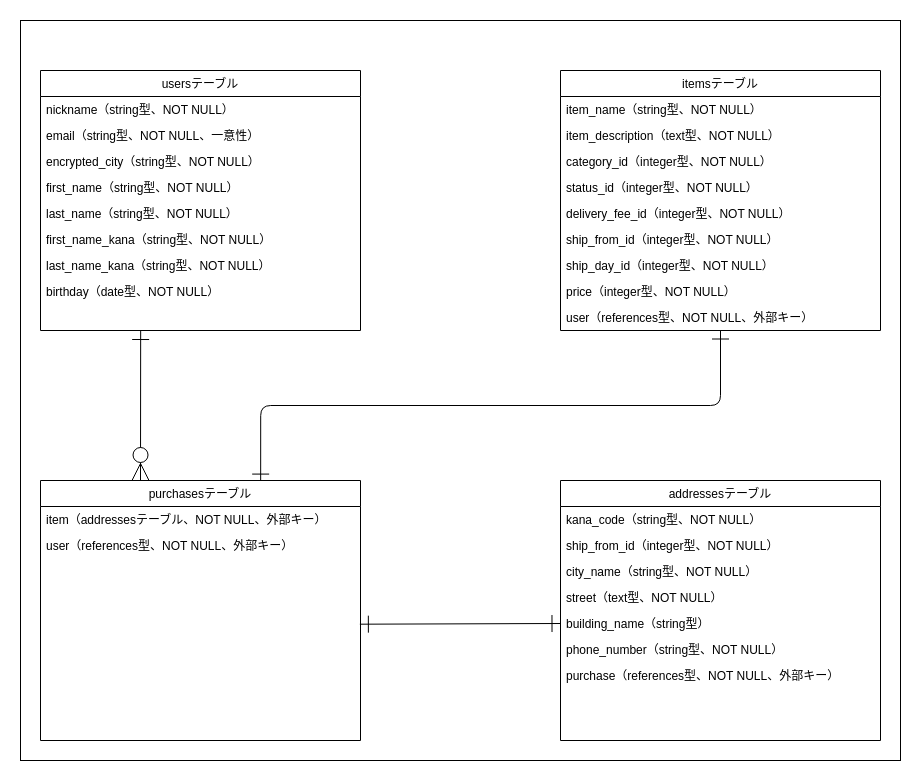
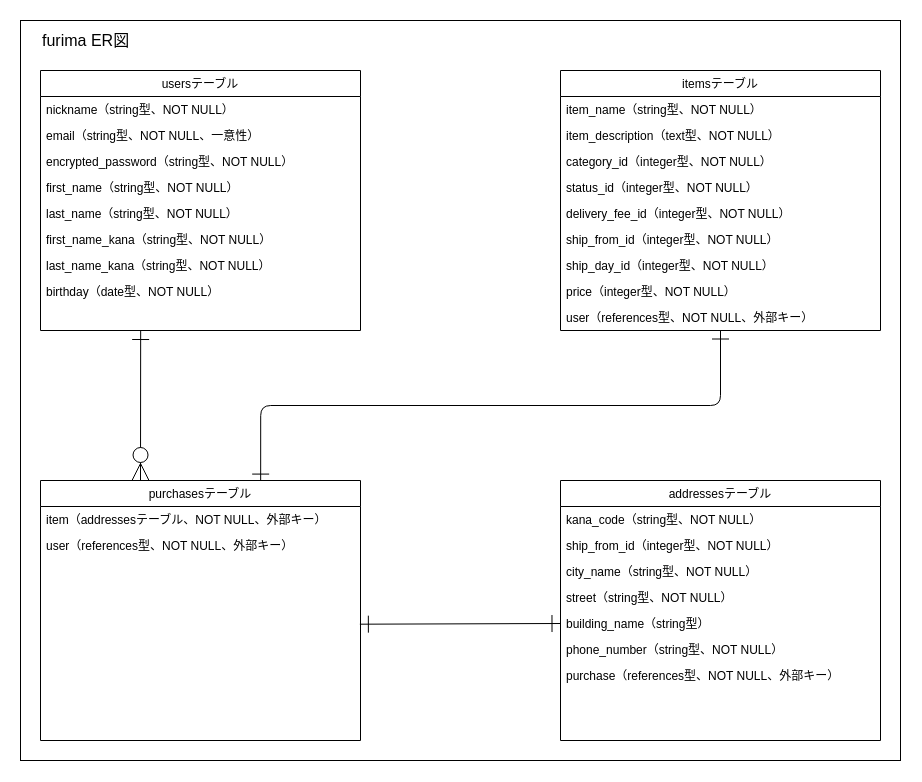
none -> (91, 41)
(159, 162) -> (174, 162)
(649, 598) -> (654, 598)
